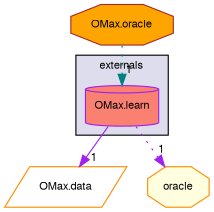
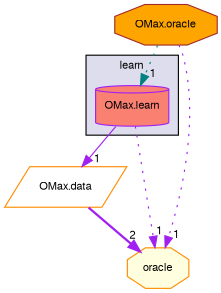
(122, 66) -> (132, 66)
none -> (188, 141)
none -> (110, 226)
